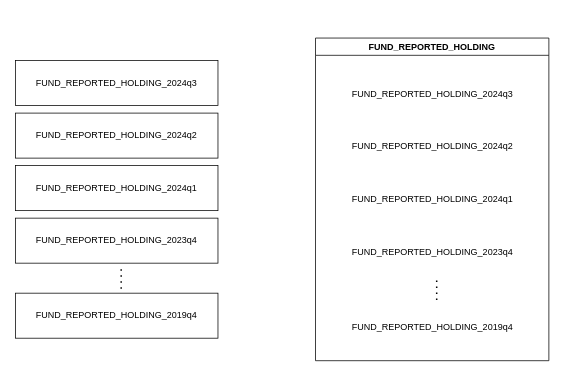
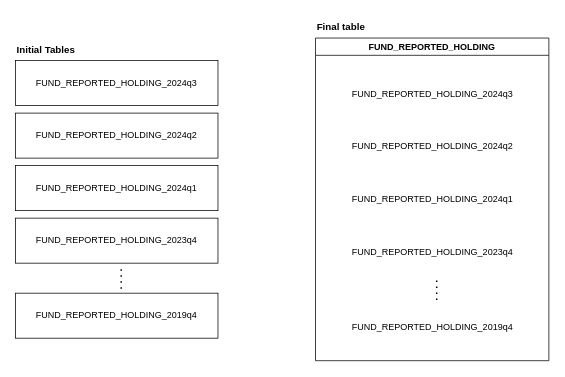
none -> (353, 27)
none -> (53, 49)
